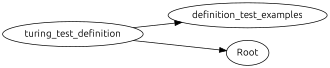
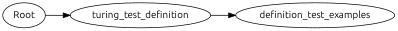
(176, 45) -> (54, 15)
